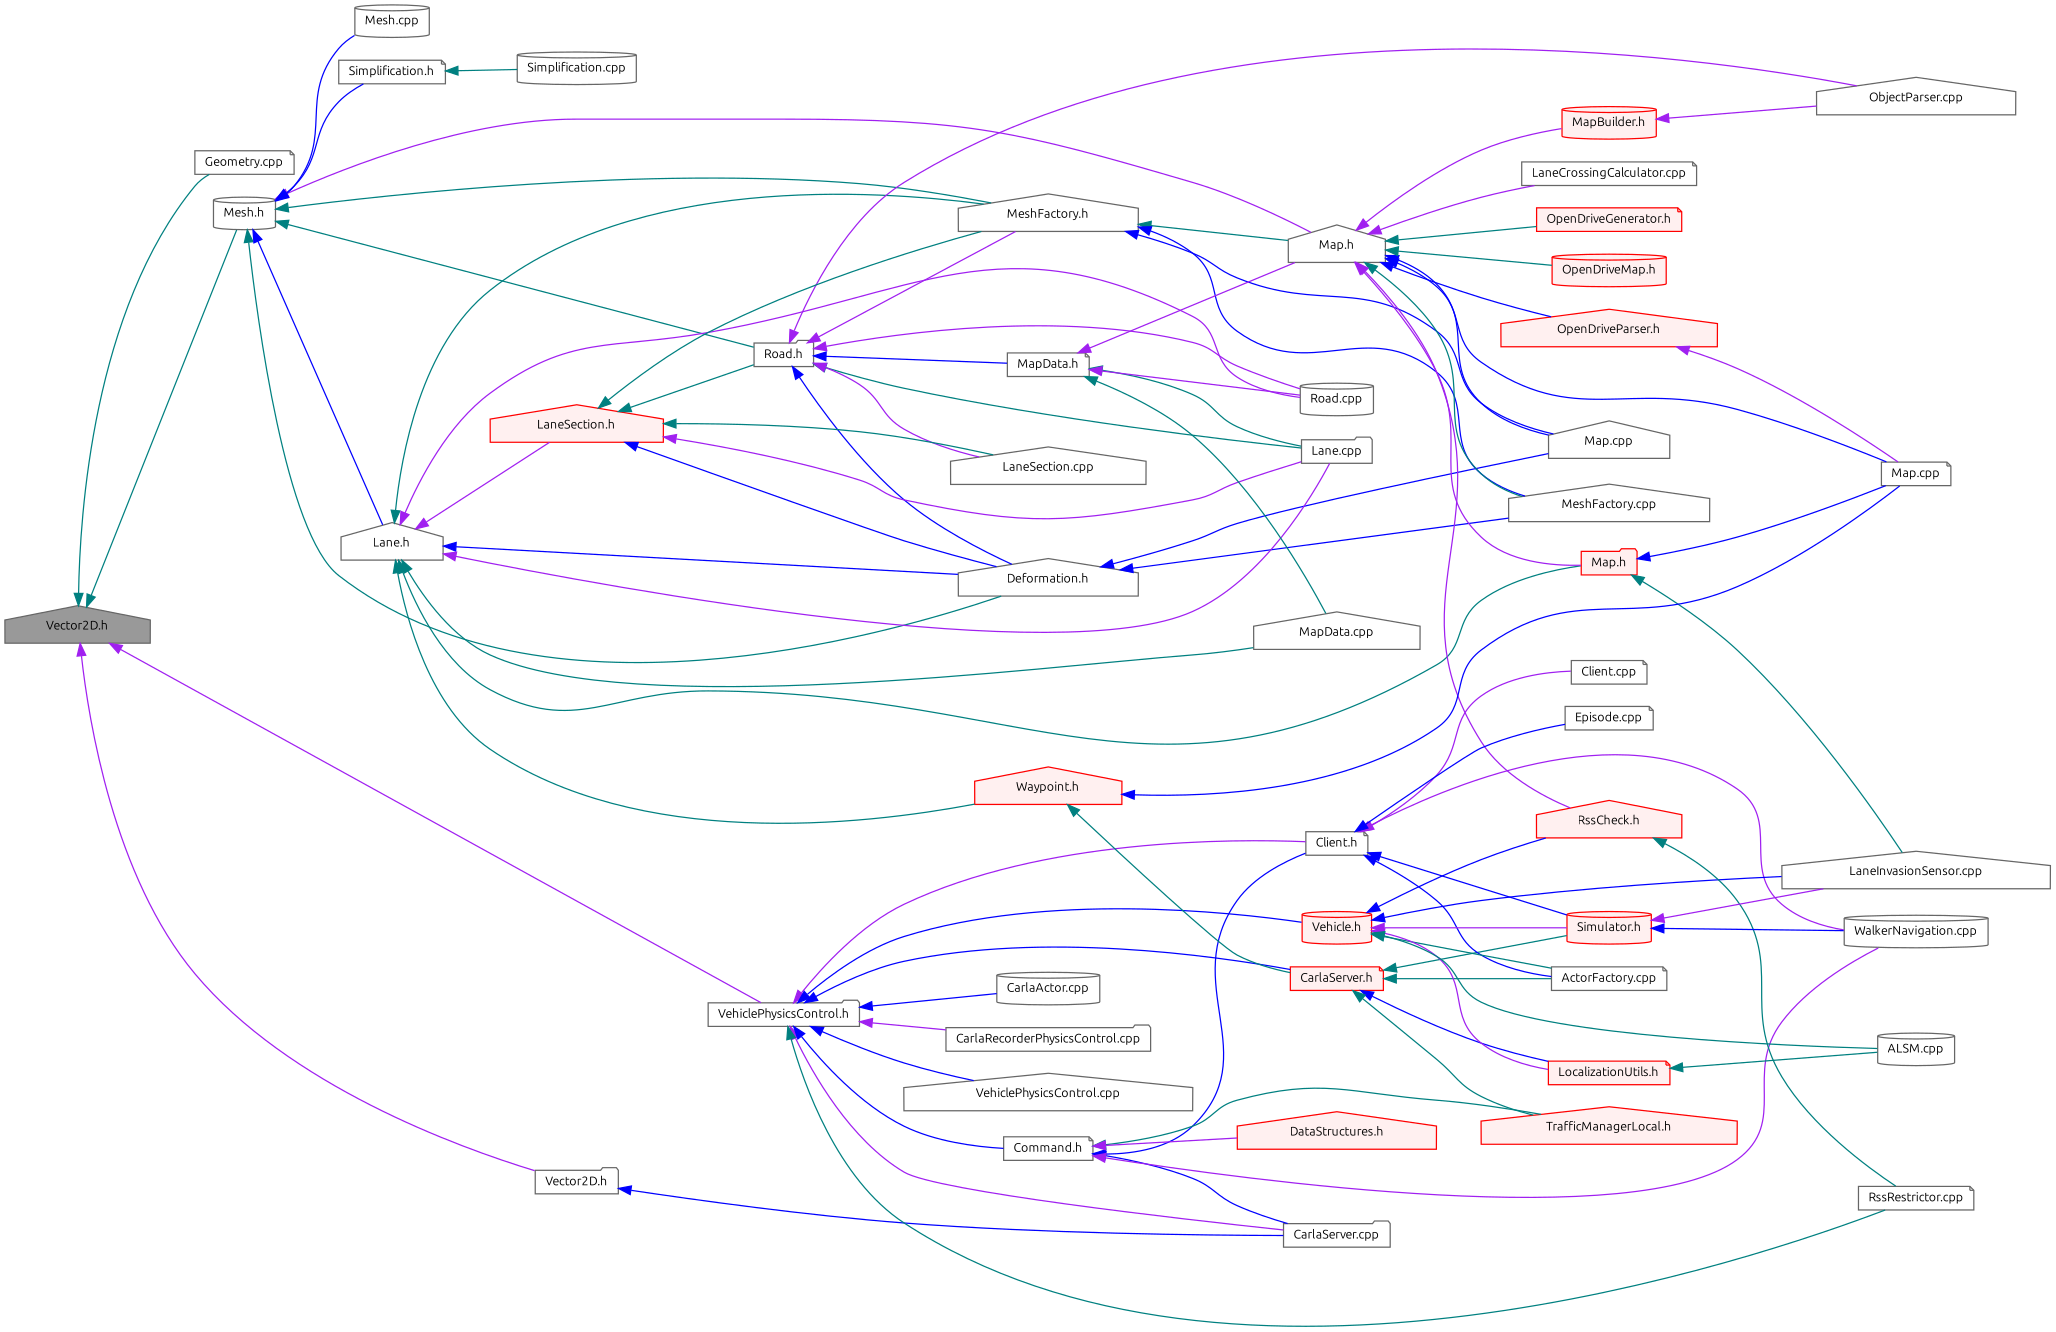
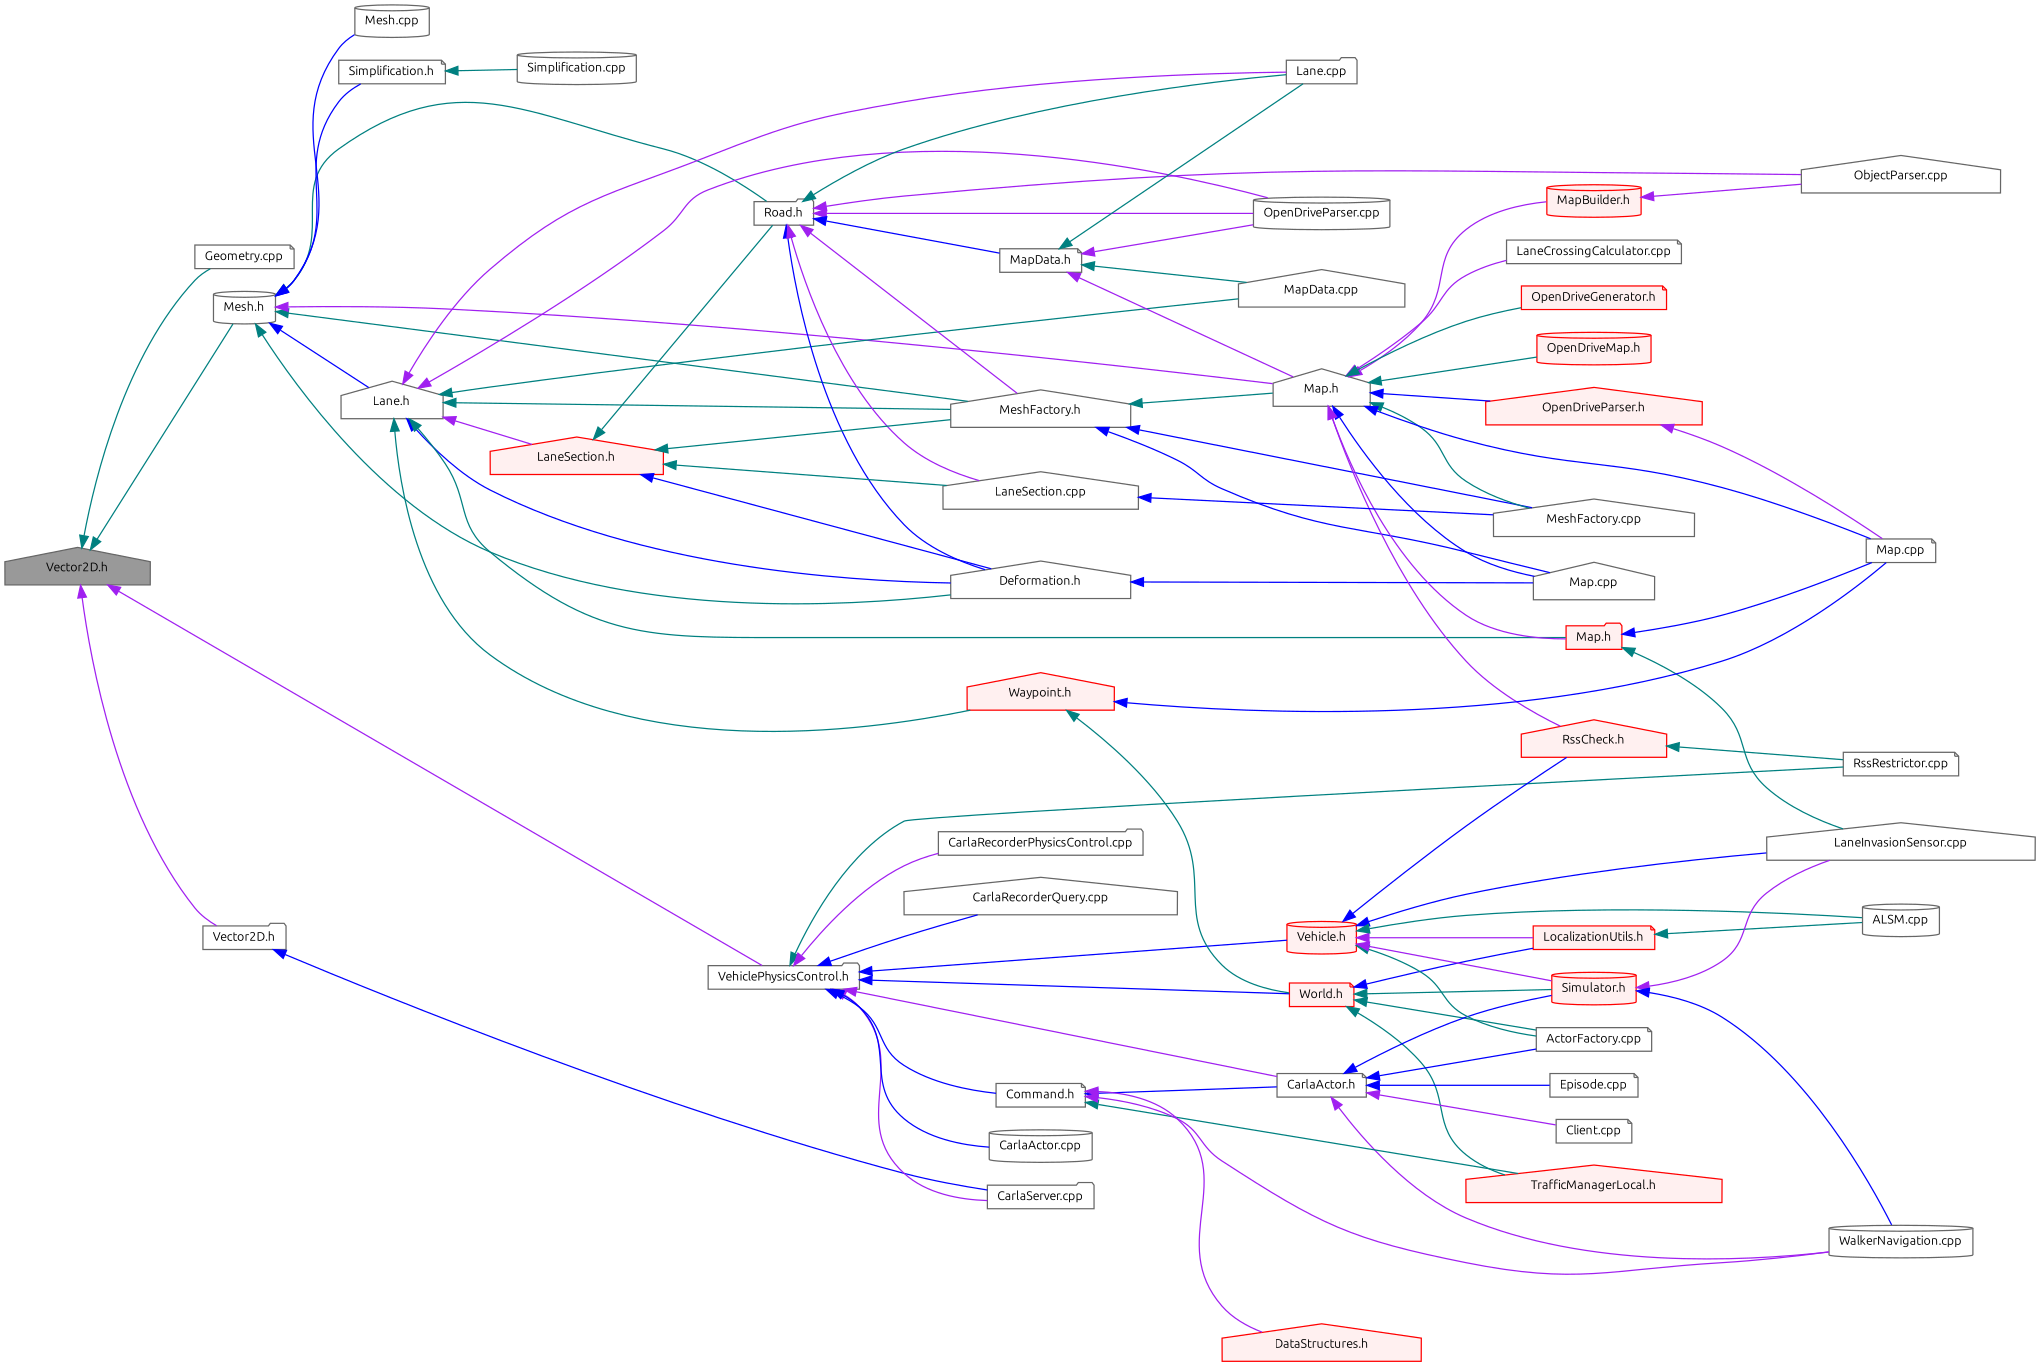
(1337, 399) -> (1322, 213)
(988, 515) -> none
(1321, 543) -> (1322, 506)
(1337, 844) -> (1322, 1085)
(1337, 979) -> (1322, 995)
(1048, 1094) -> (1041, 898)
(1200, 1182) -> none
